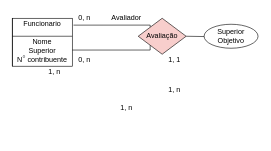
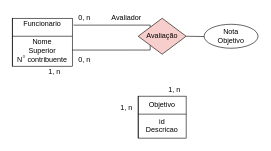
(231, 36) -> (231, 36)
(174, 60) -> none
none -> (162, 117)
